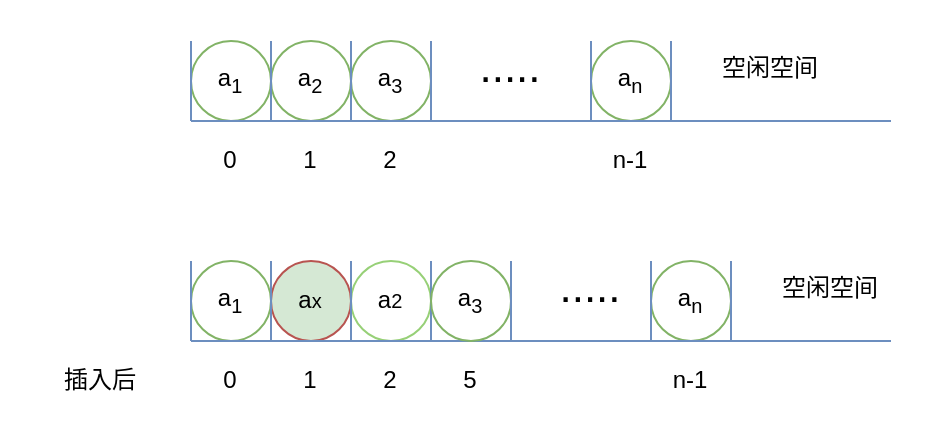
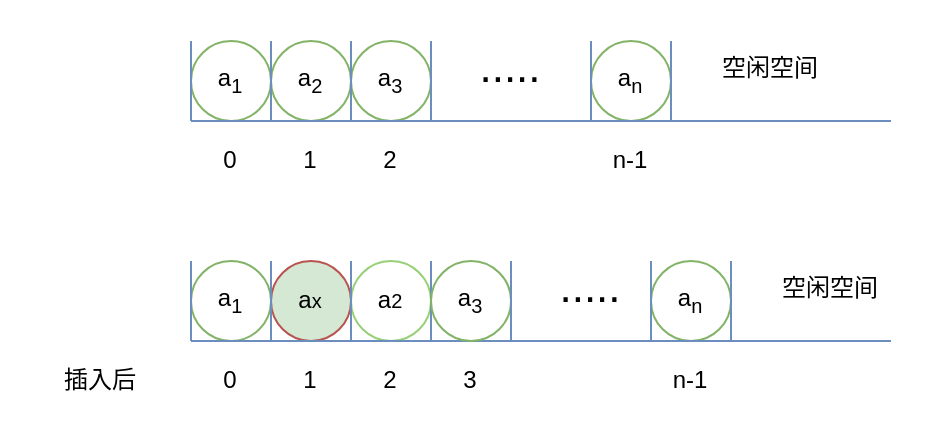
(471, 381) -> (471, 381)
